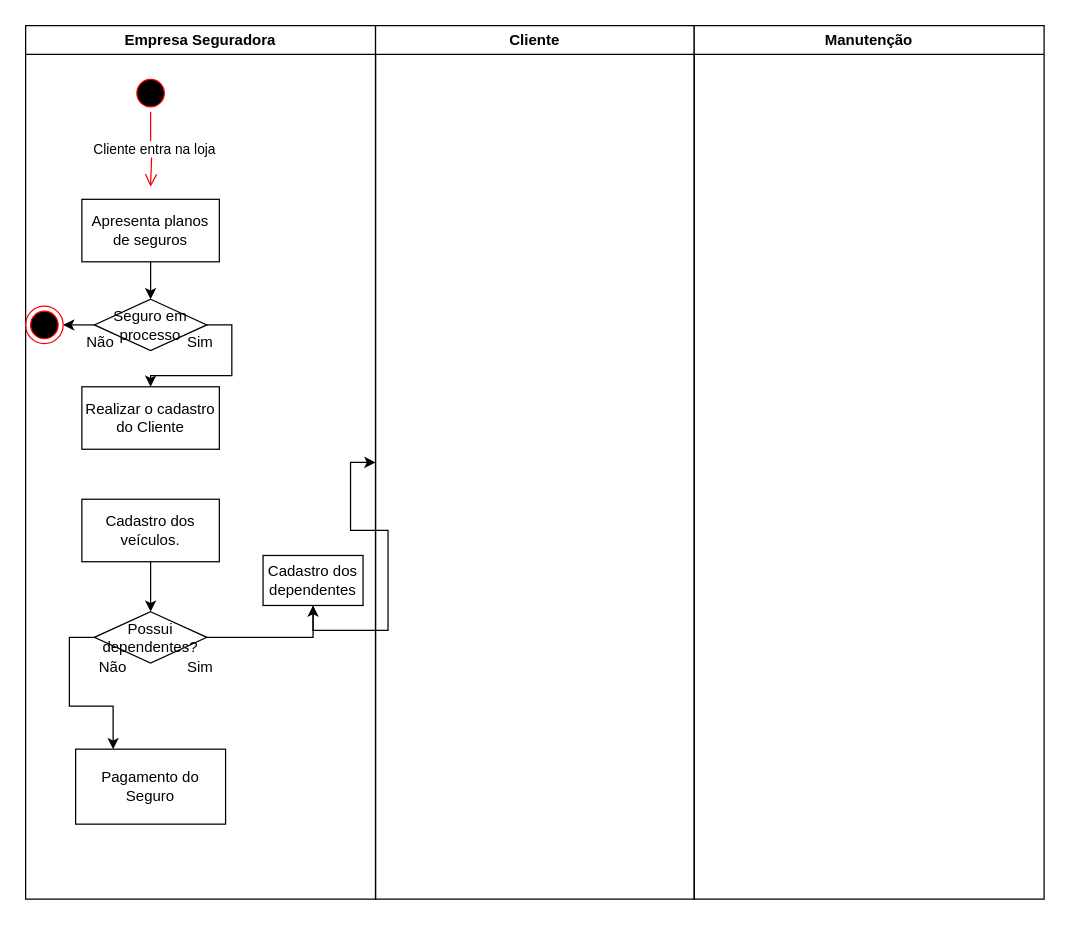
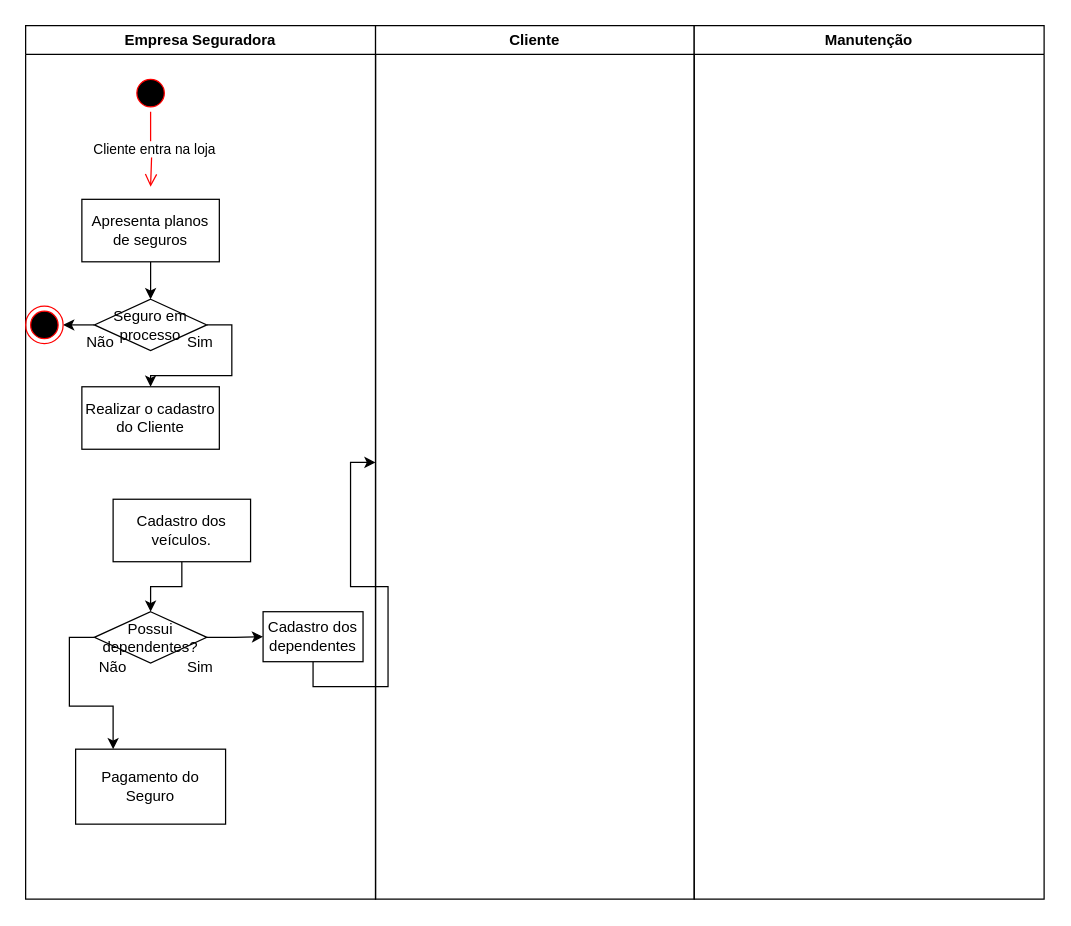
(151, 531) -> (182, 531)
(313, 581) -> (313, 637)
